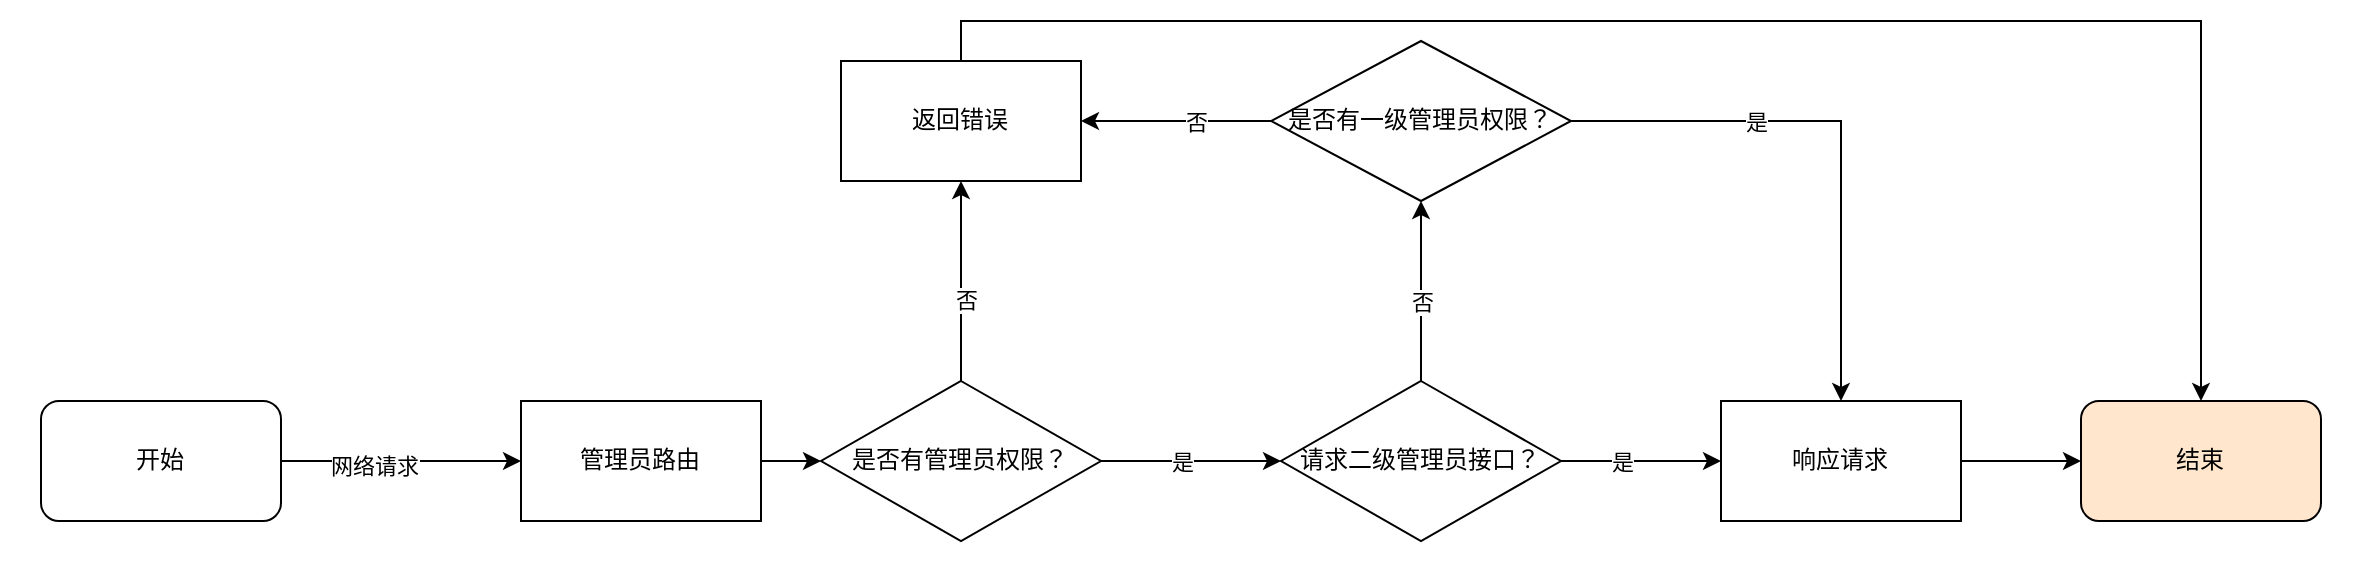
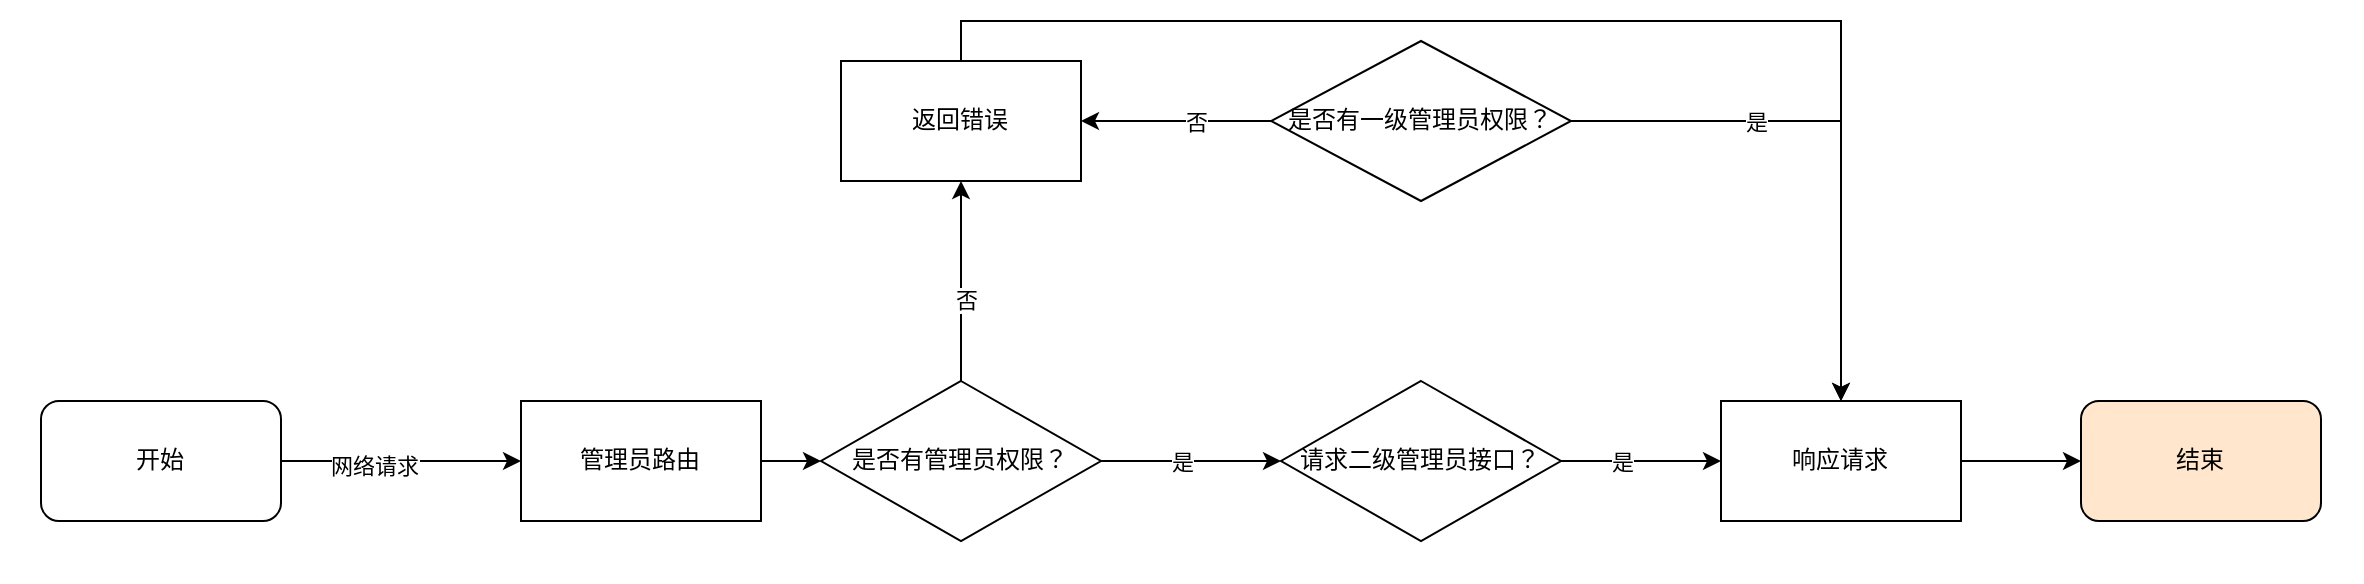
(2201, 23) -> (1841, 68)
(1421, 298) -> none
